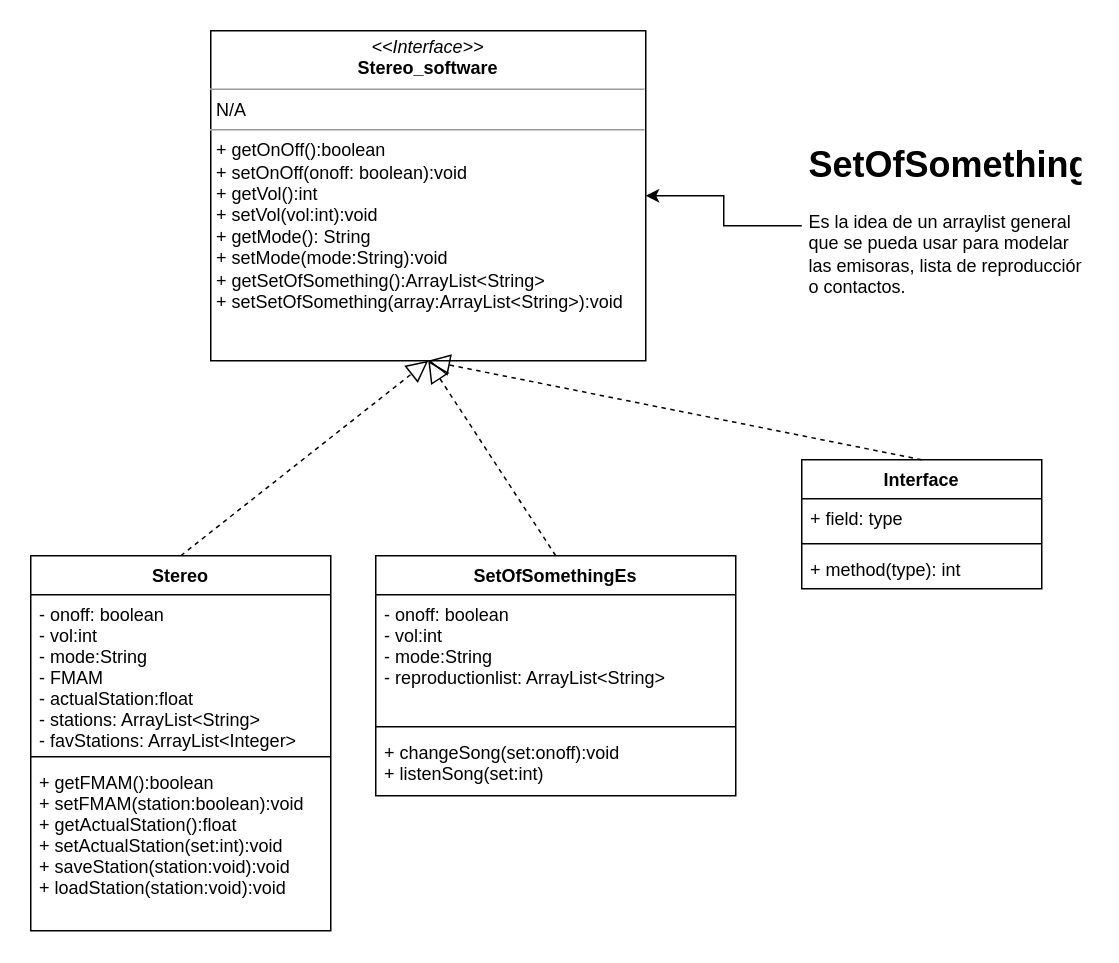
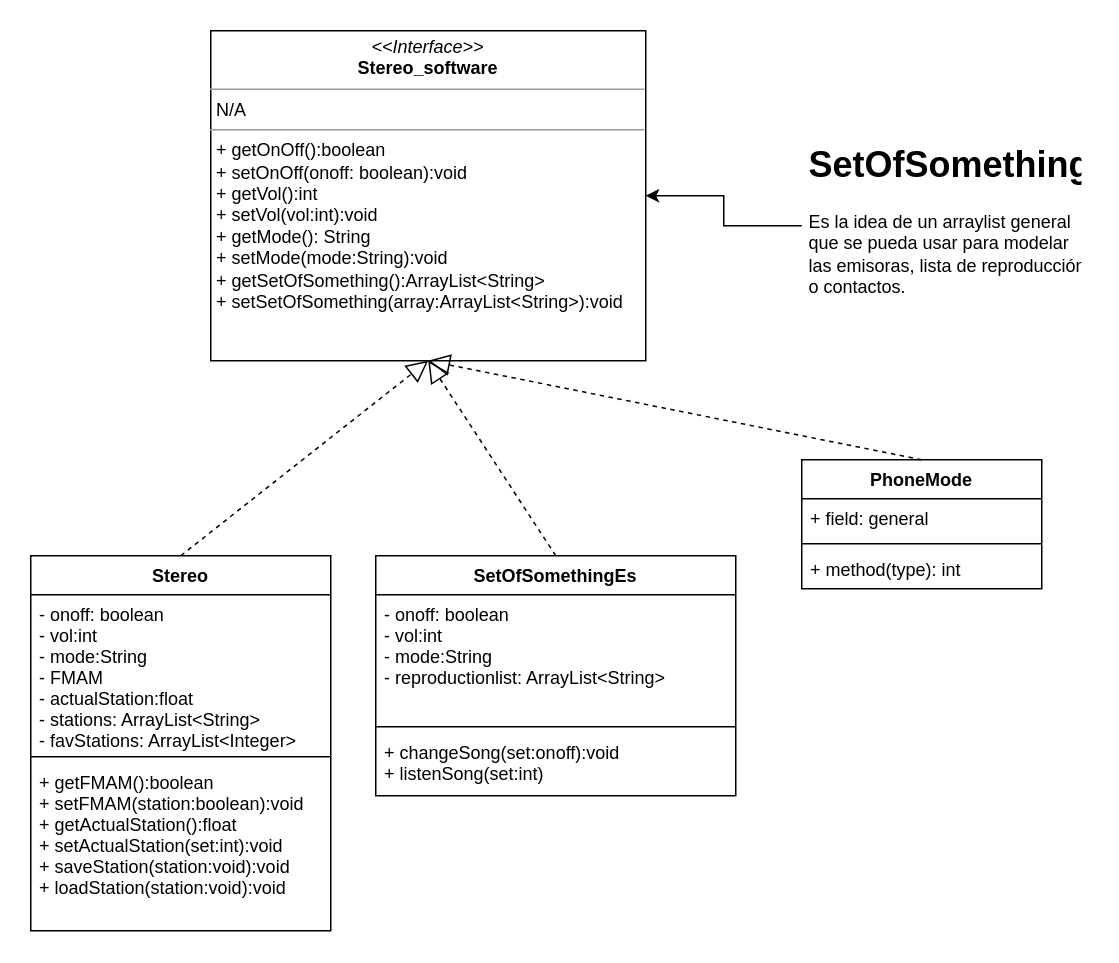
(921, 480) -> (921, 480)
(864, 519) -> (877, 519)
